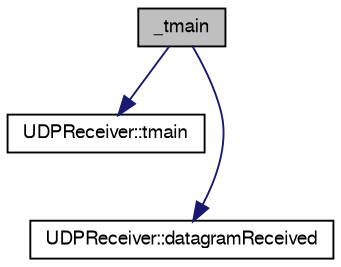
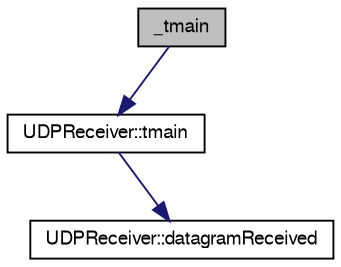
(223, 124) -> (138, 179)
